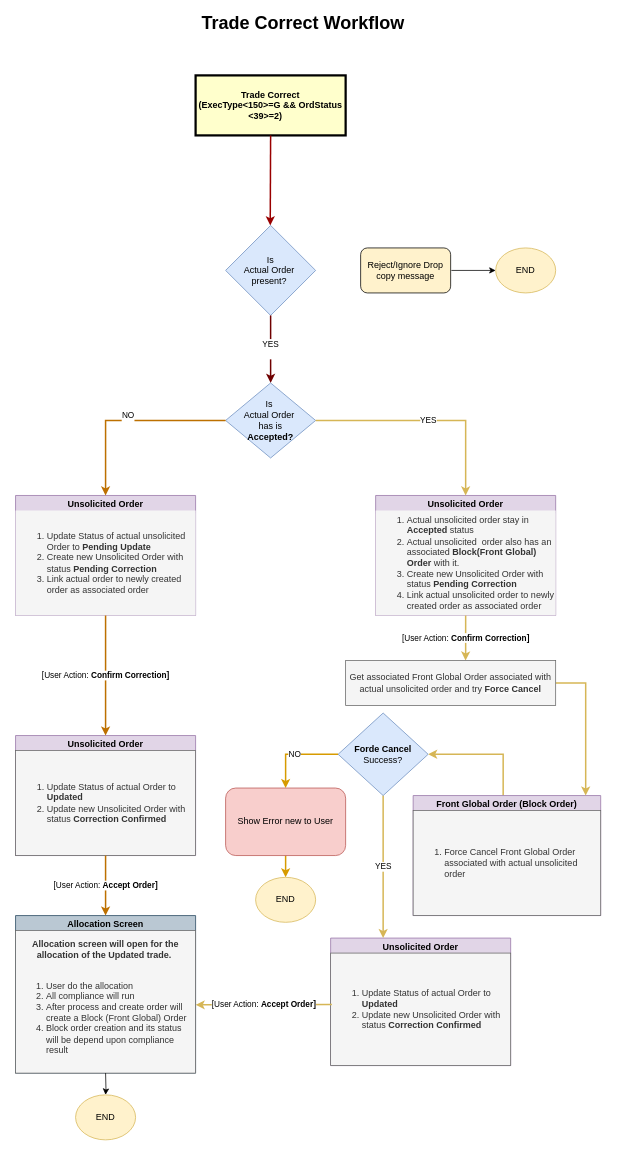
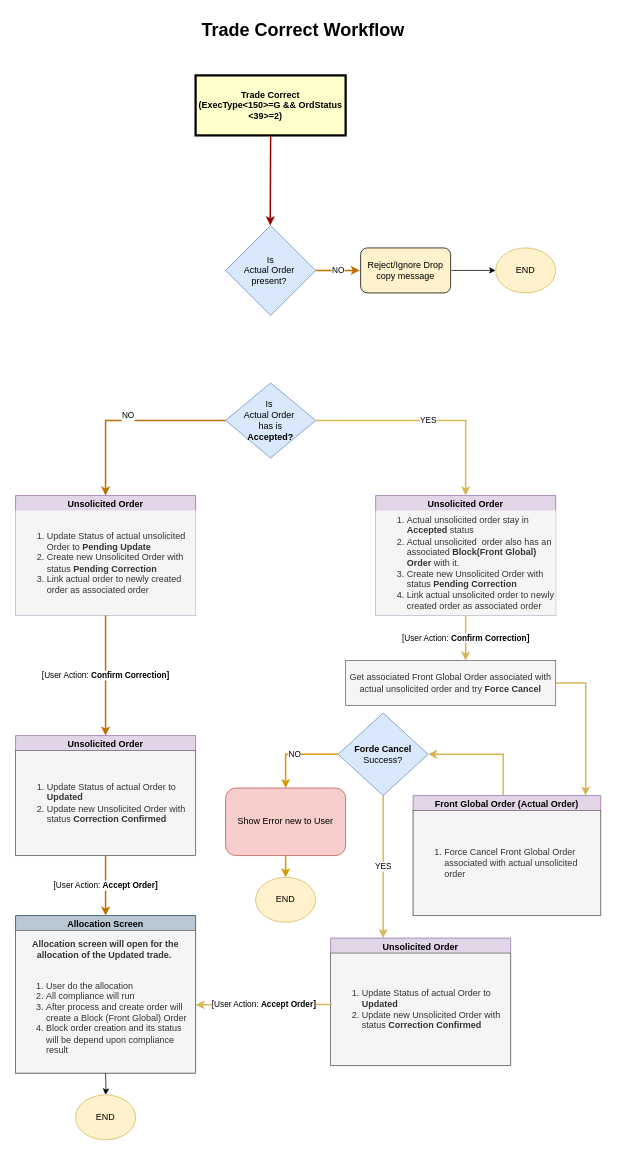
(303, 23) -> (303, 30)
none -> (334, 270)
(270, 331) -> none
(507, 804) -> (507, 804)
